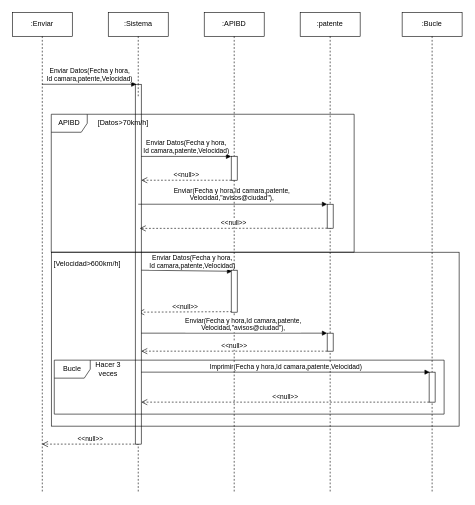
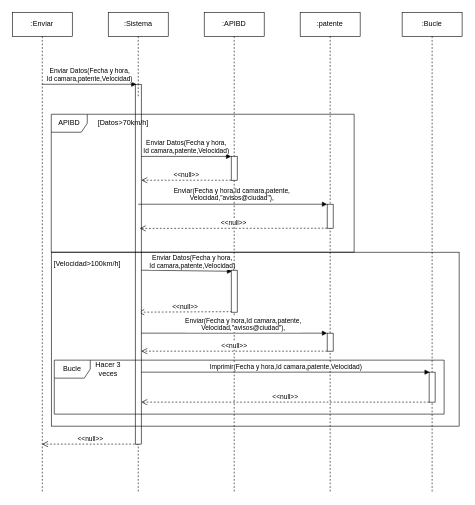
(87, 264) -> (87, 264)
